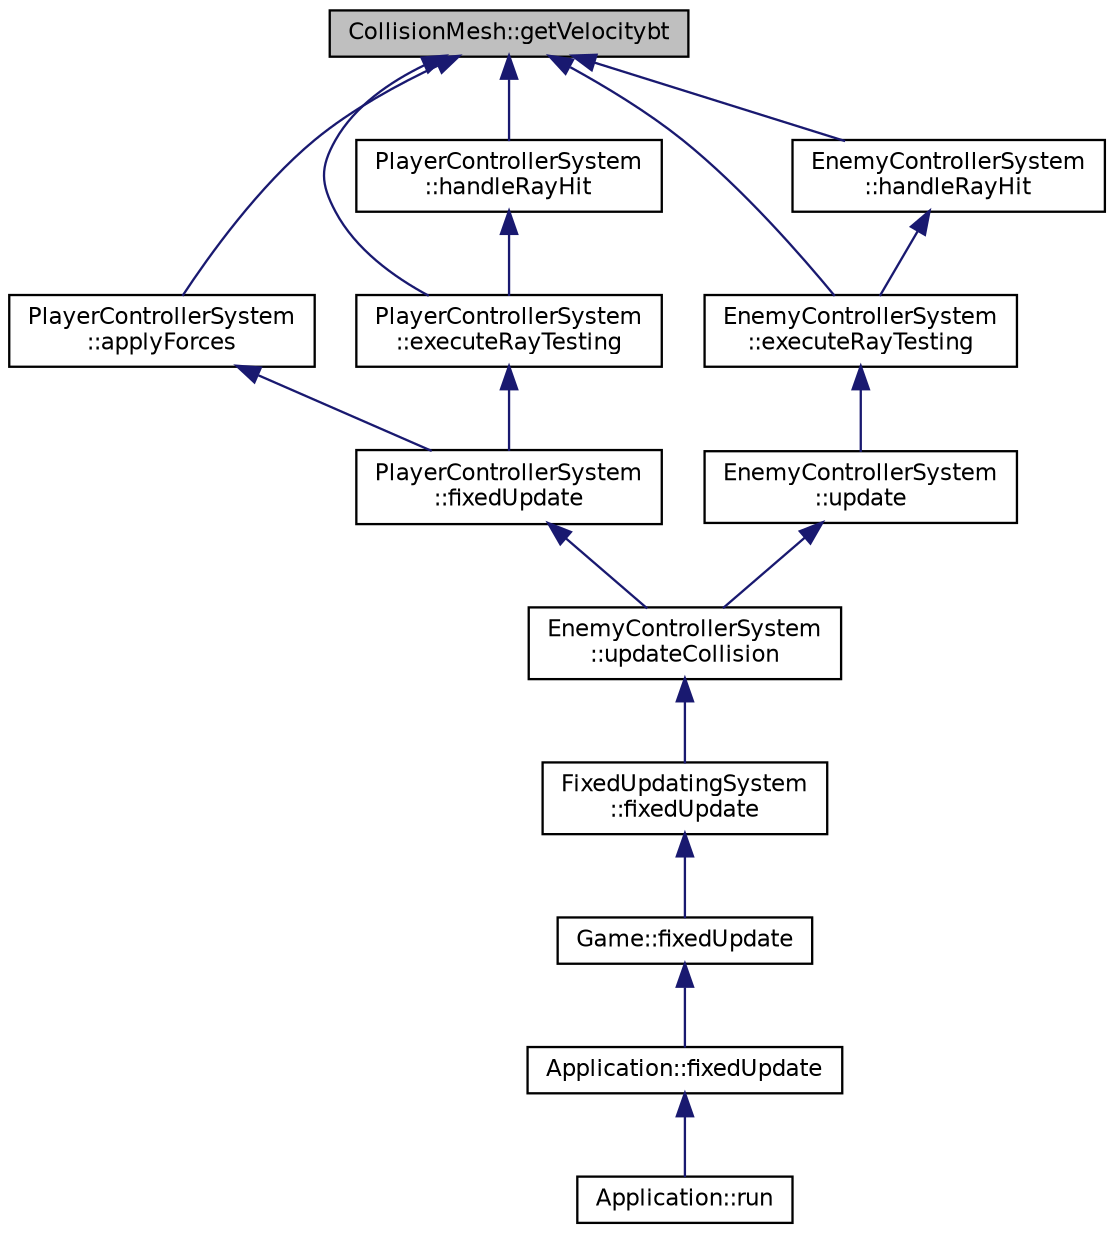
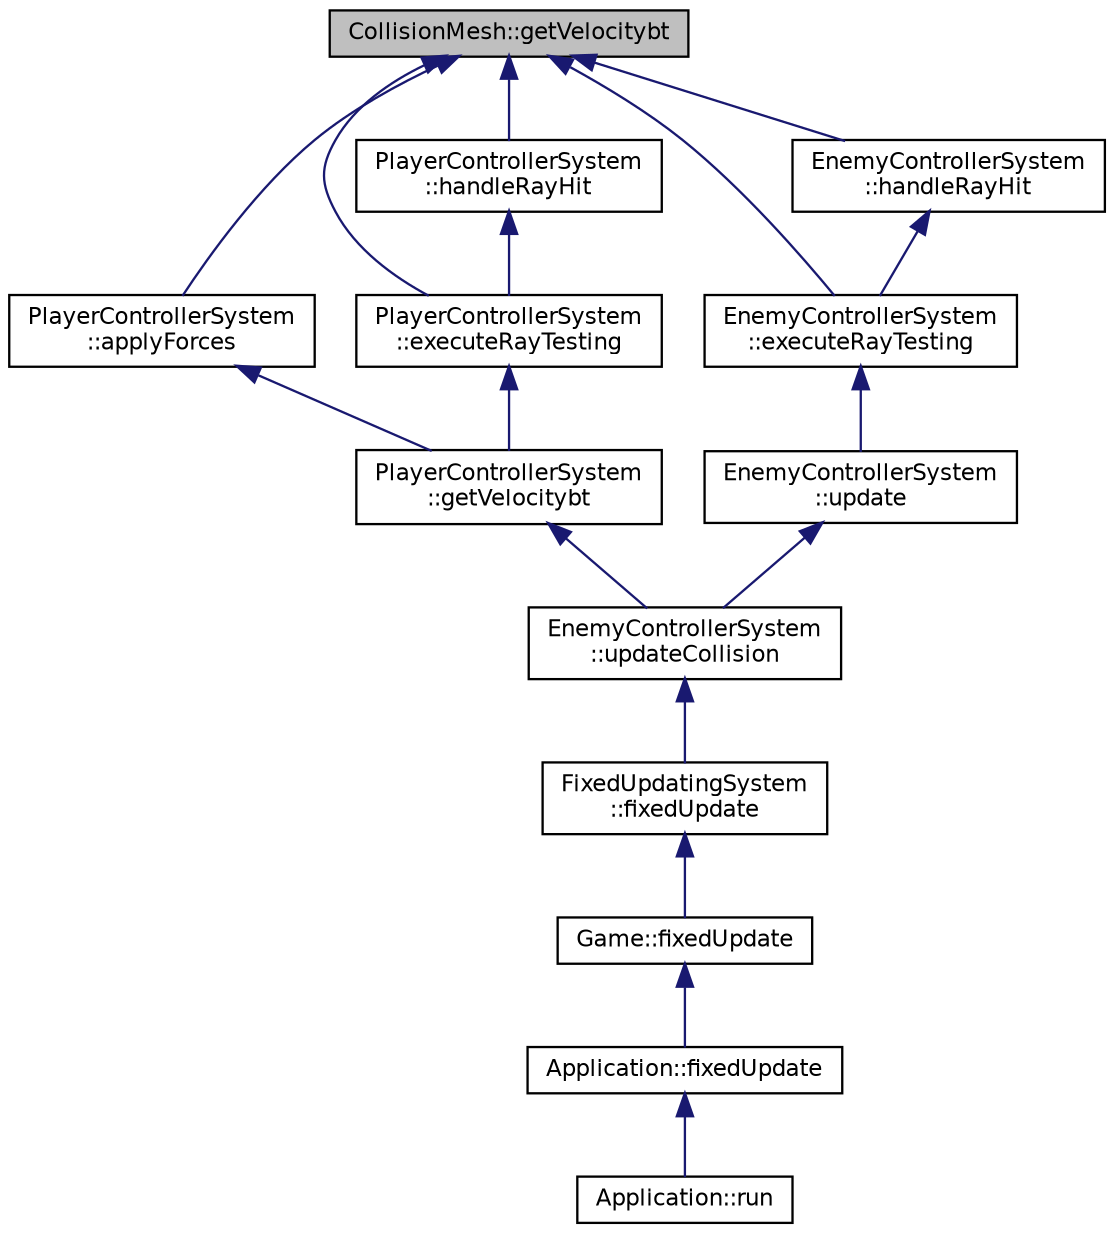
(509, 487) -> (509, 487)
